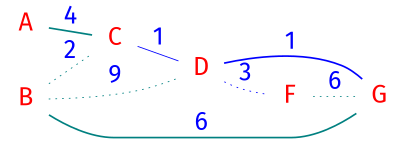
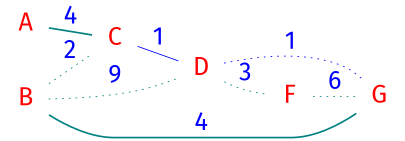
(296, 56) -> (296, 56)
(245, 90) -> (245, 90)
(201, 124) -> (201, 124)
